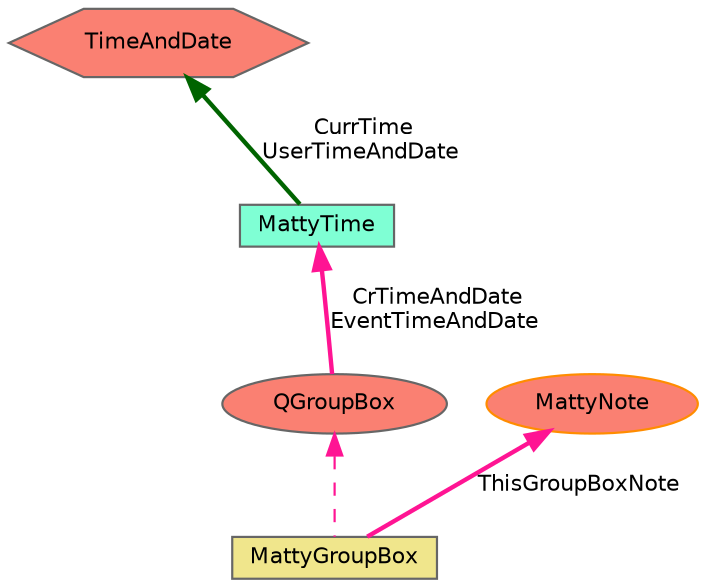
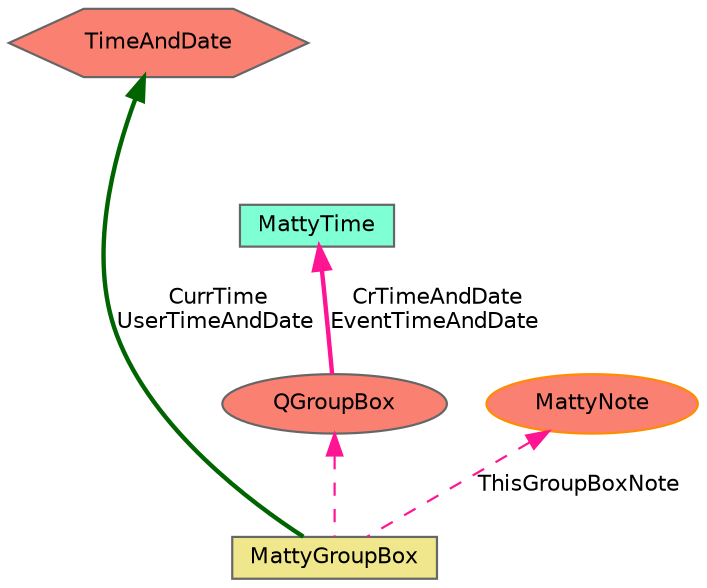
(251, 149) -> (125, 352)
(449, 489) -> (449, 489)
